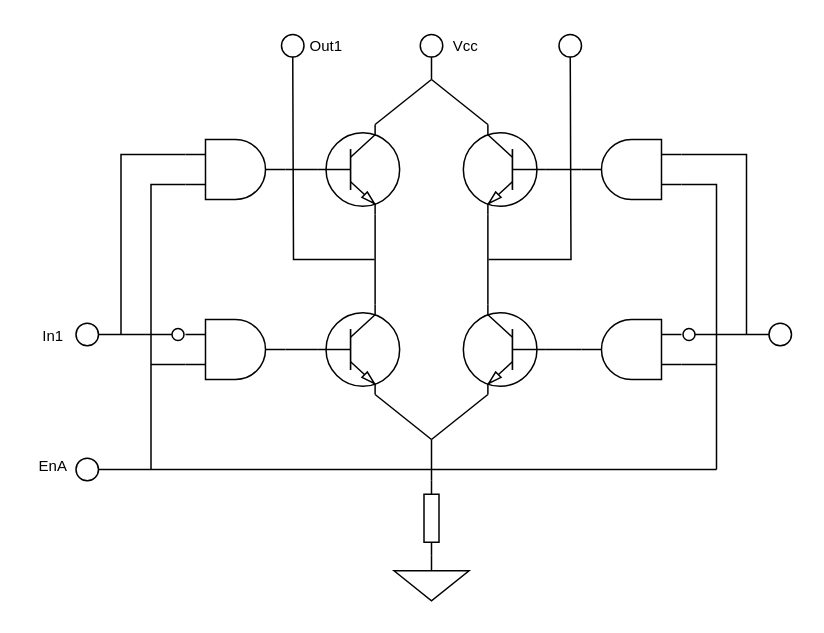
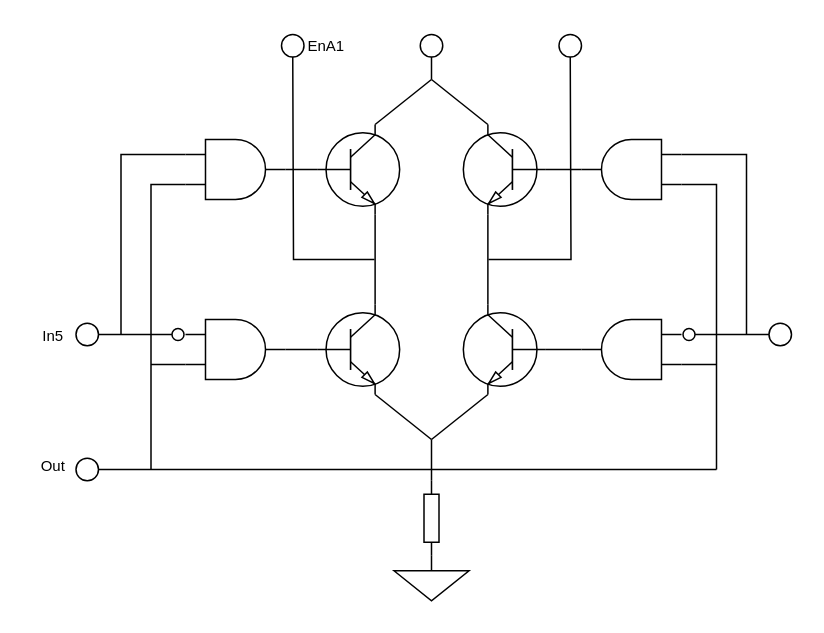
(326, 46) -> (326, 46)
(465, 46) -> none
(53, 335) -> (53, 335)
(53, 466) -> (53, 466)
